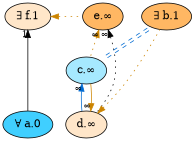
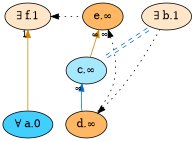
(71, 16) -> (71, 16)
(167, 16) -> (167, 16)
(93, 47) -> (93, 47)
(134, 71) -> (134, 71)
(28, 74) -> (28, 74)
(91, 94) -> none
(86, 124) -> (86, 124)
